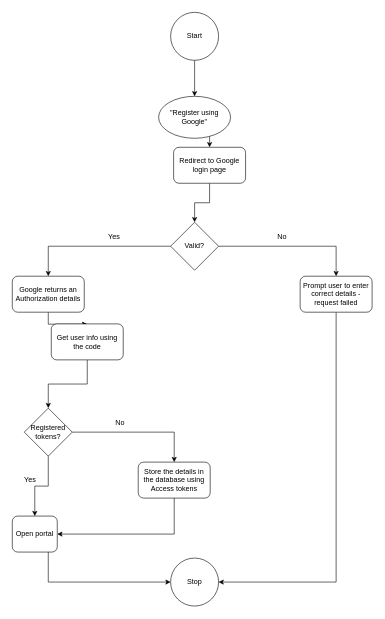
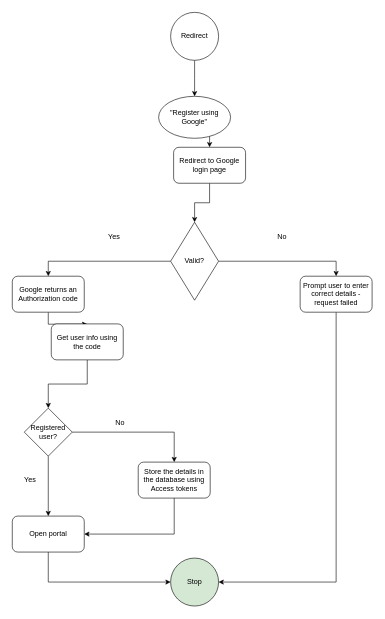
(195, 36) -> (195, 36)
(195, 246) -> (195, 261)
(48, 294) -> (48, 294)
(48, 432) -> (48, 432)
(35, 534) -> (48, 534)
(195, 582) -> (195, 582)
